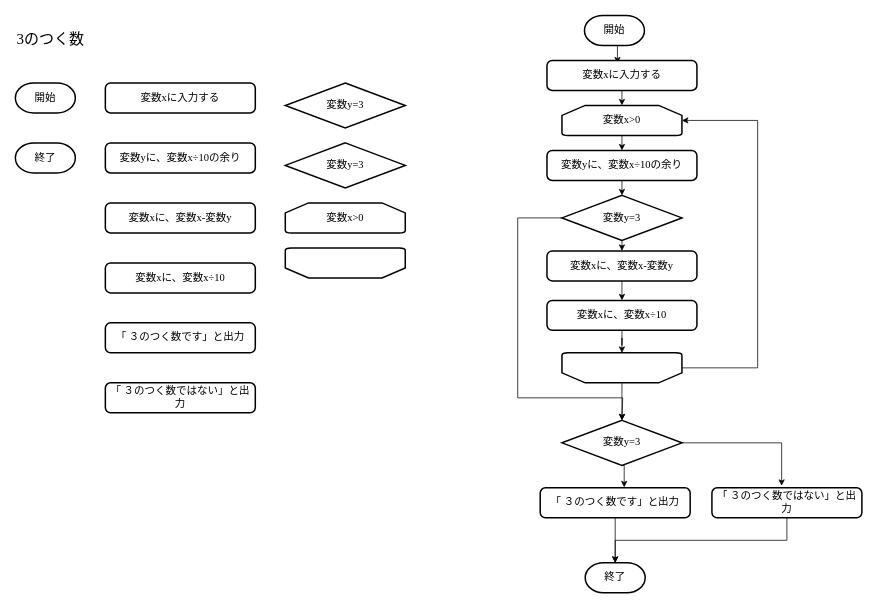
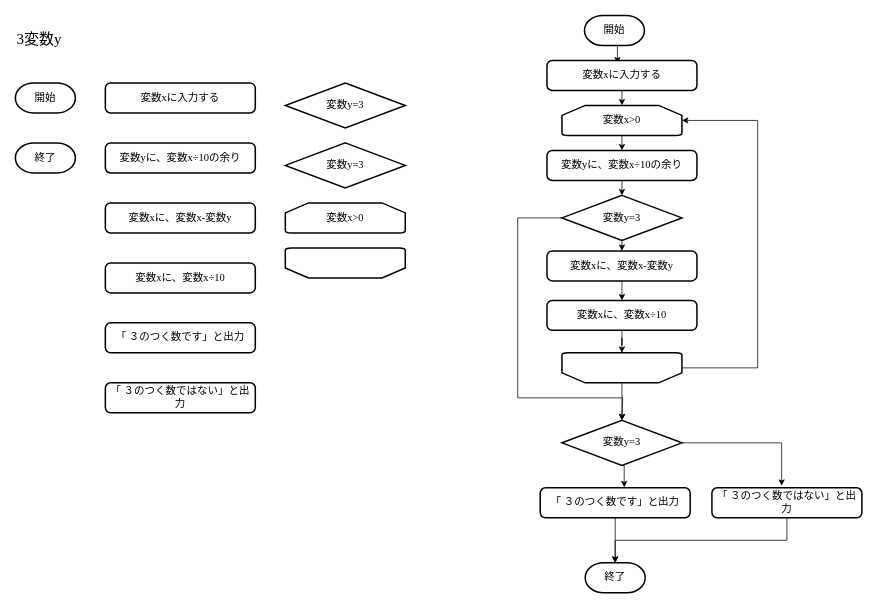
(51, 38) -> (40, 38)
